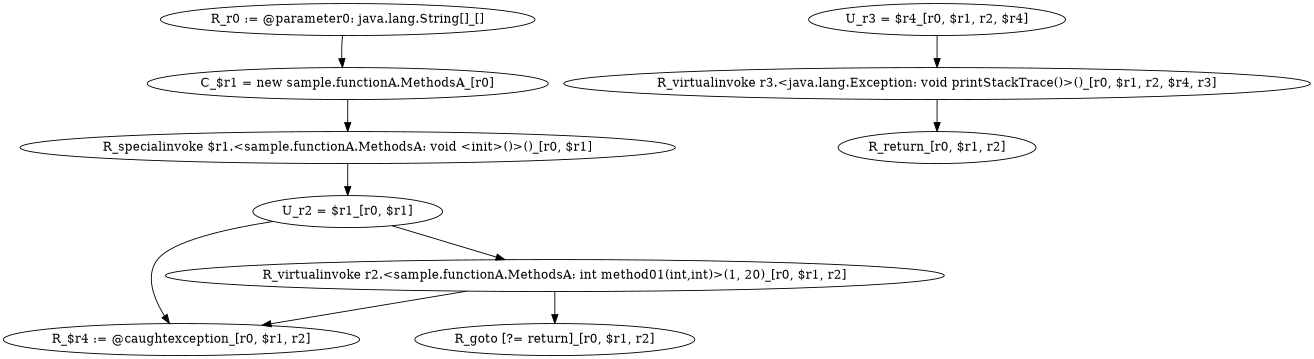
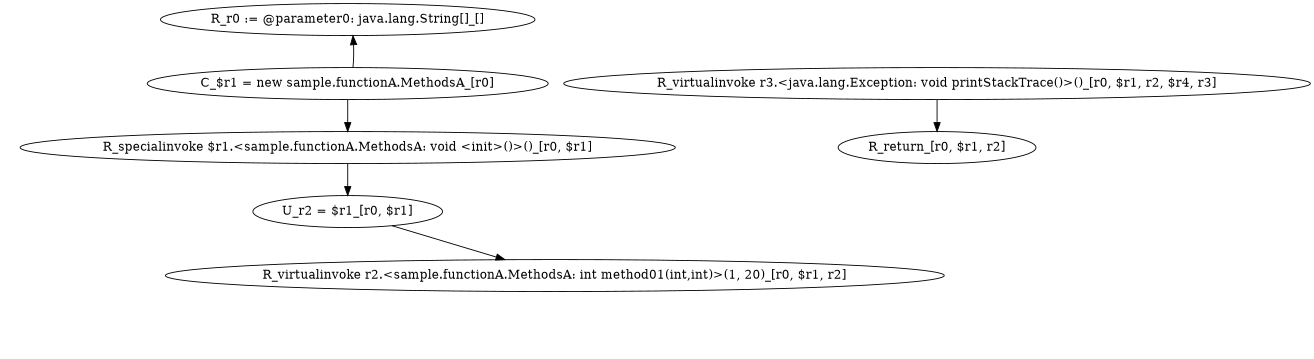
(937, 20) -> none
(342, 47) -> (354, 56)
(181, 340) -> none
(555, 340) -> none
